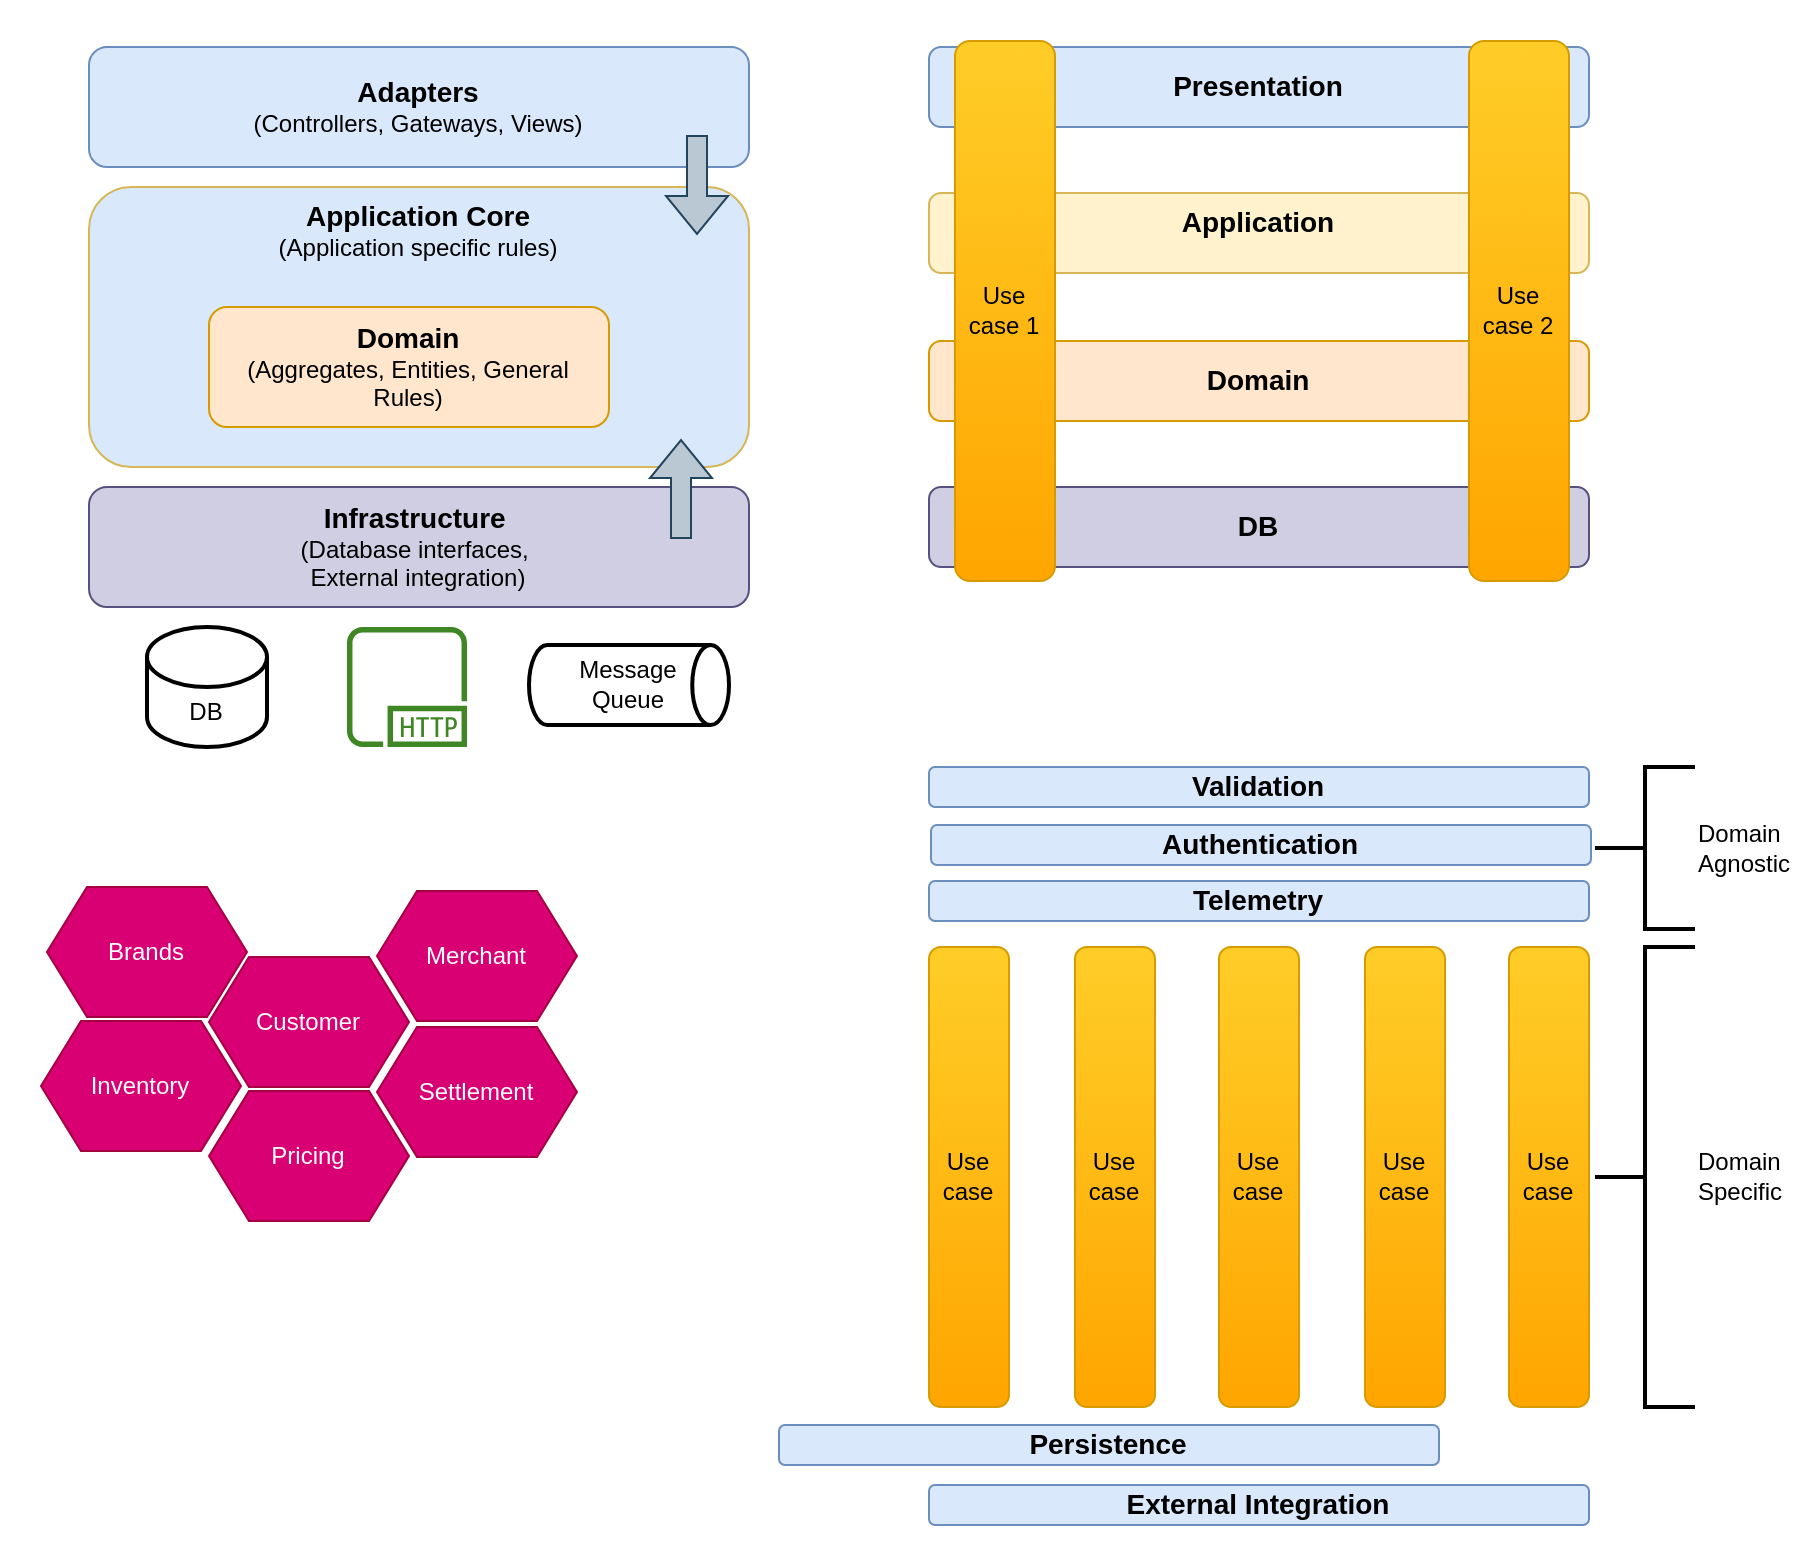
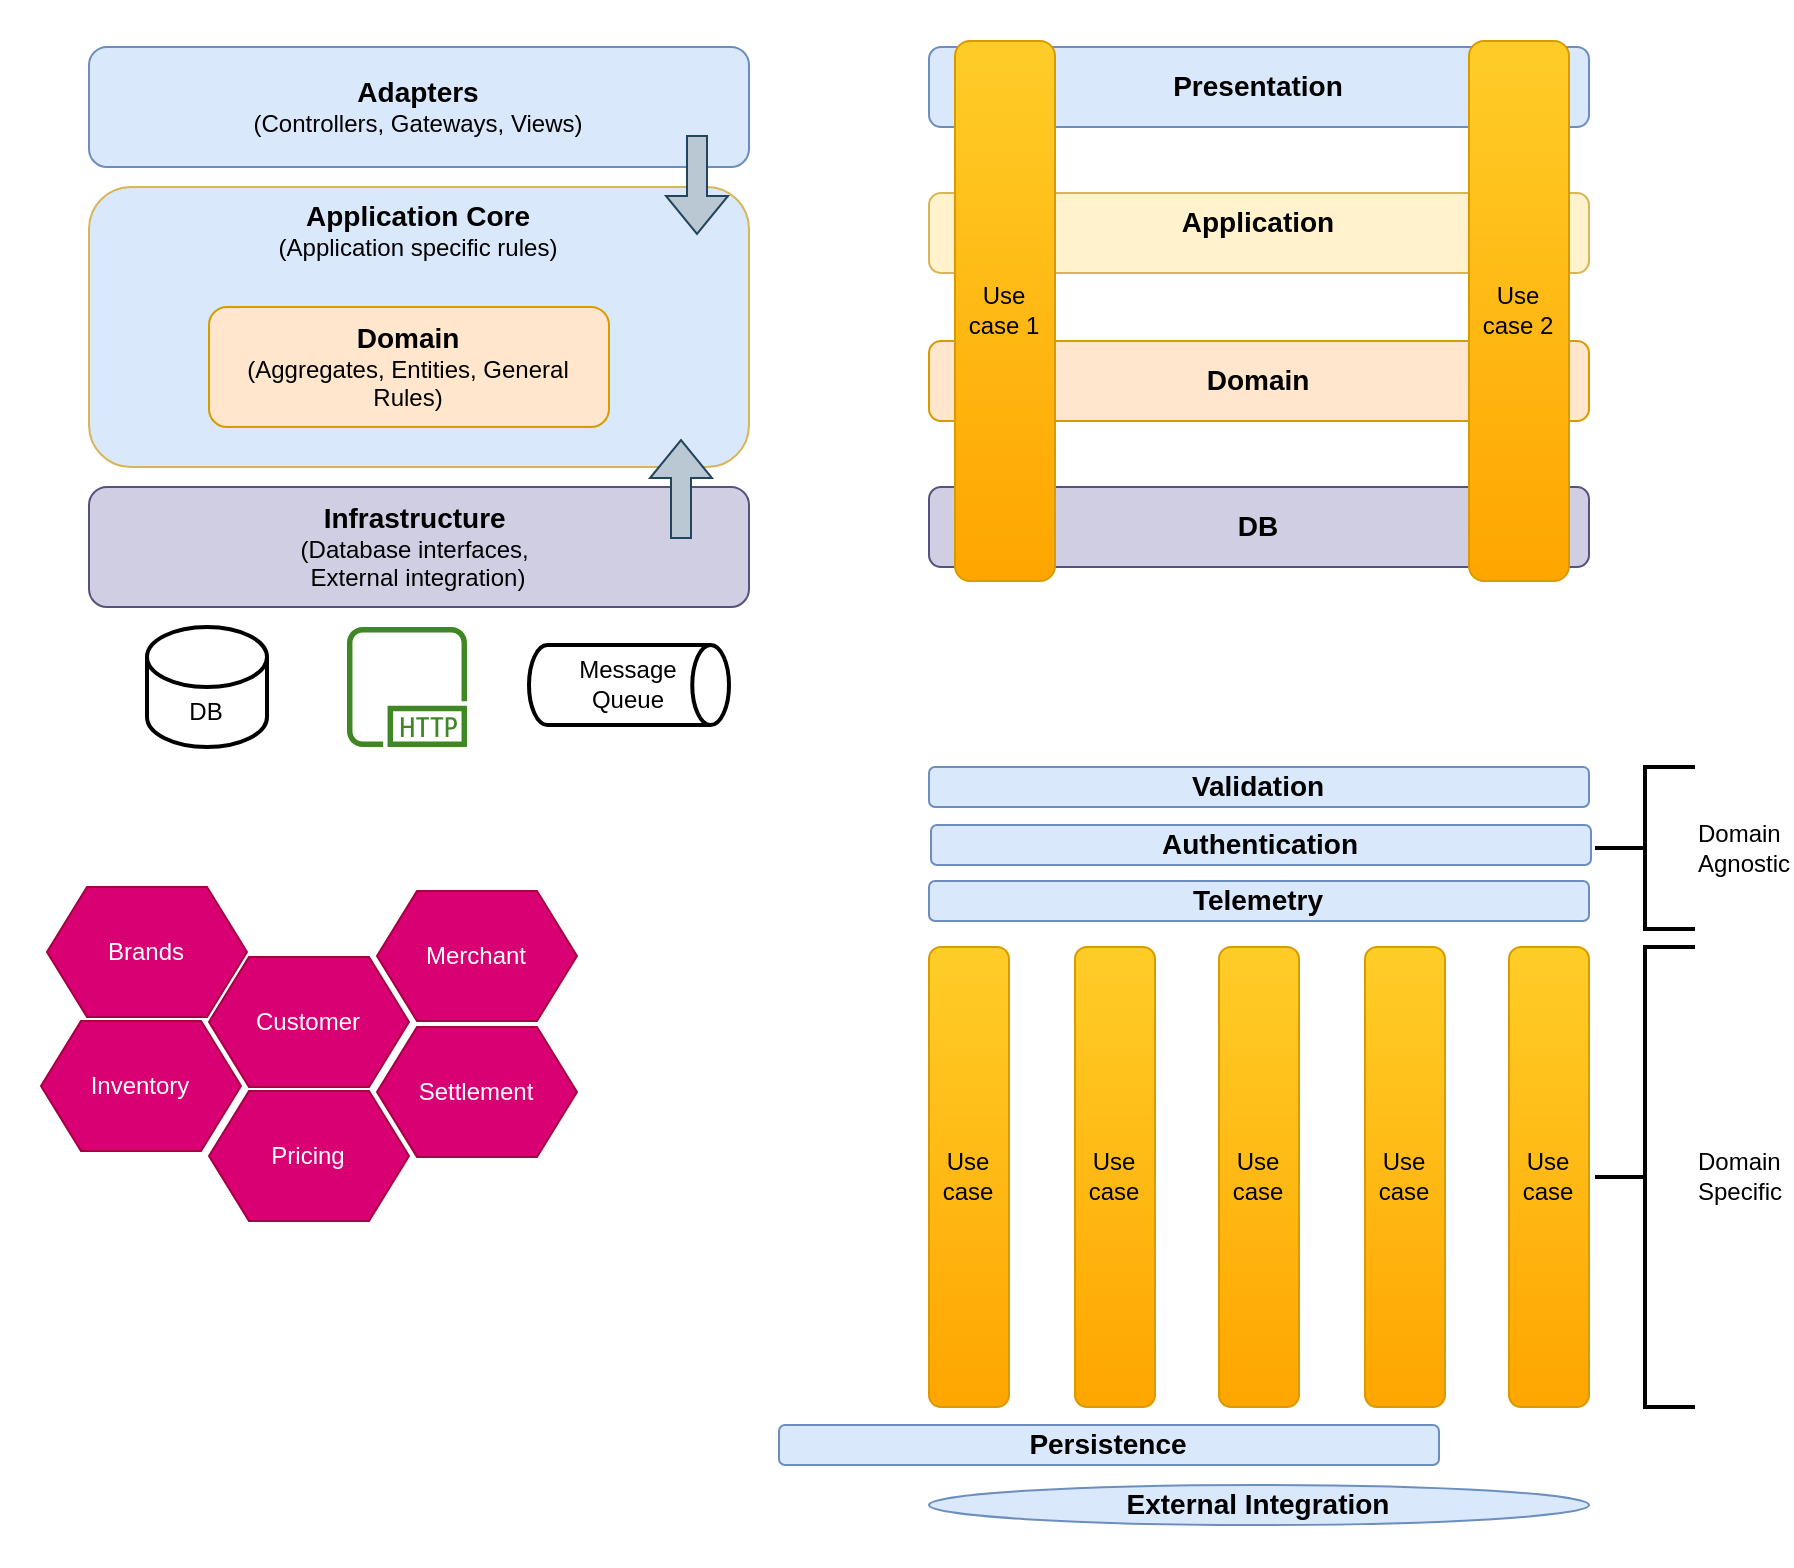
(1259, 1505) -> (1259, 1505)
